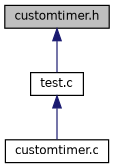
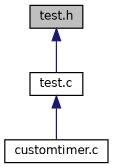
(57, 17) -> (56, 17)
